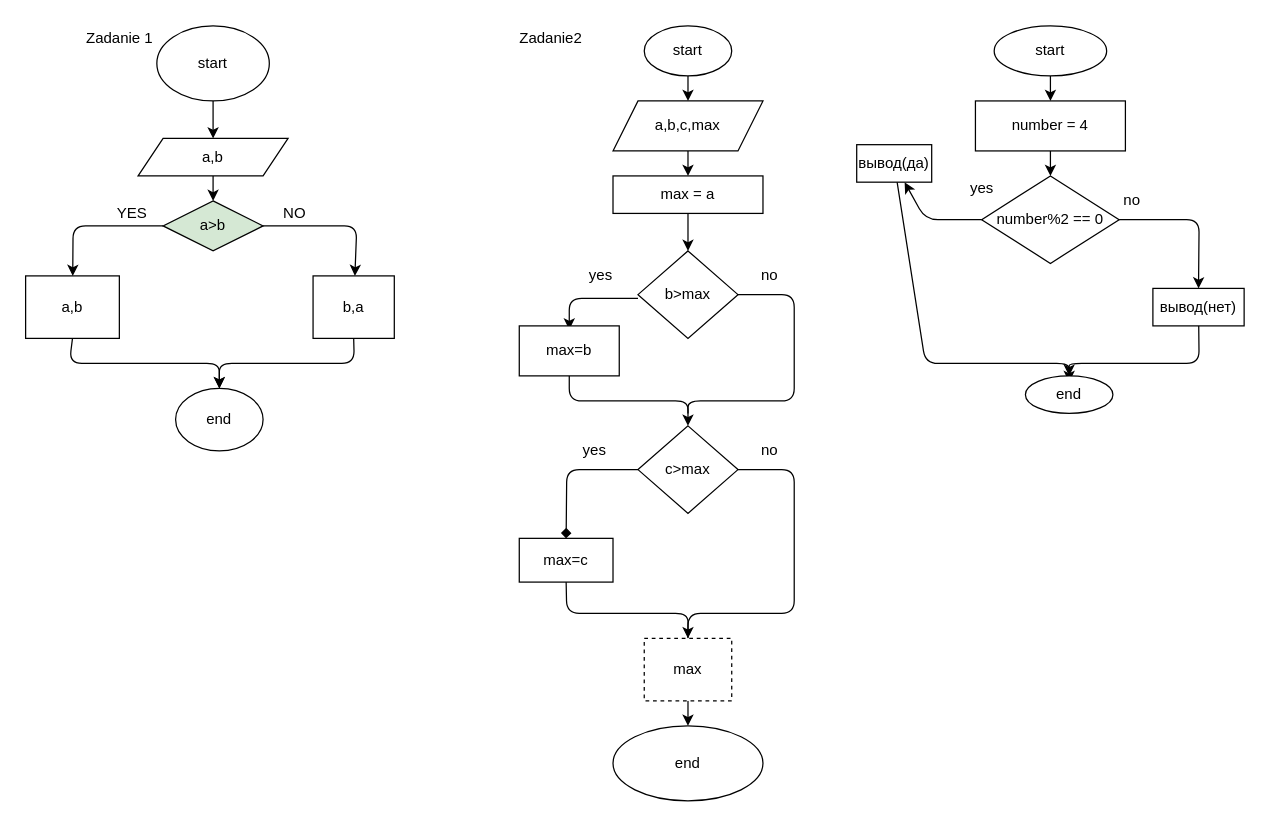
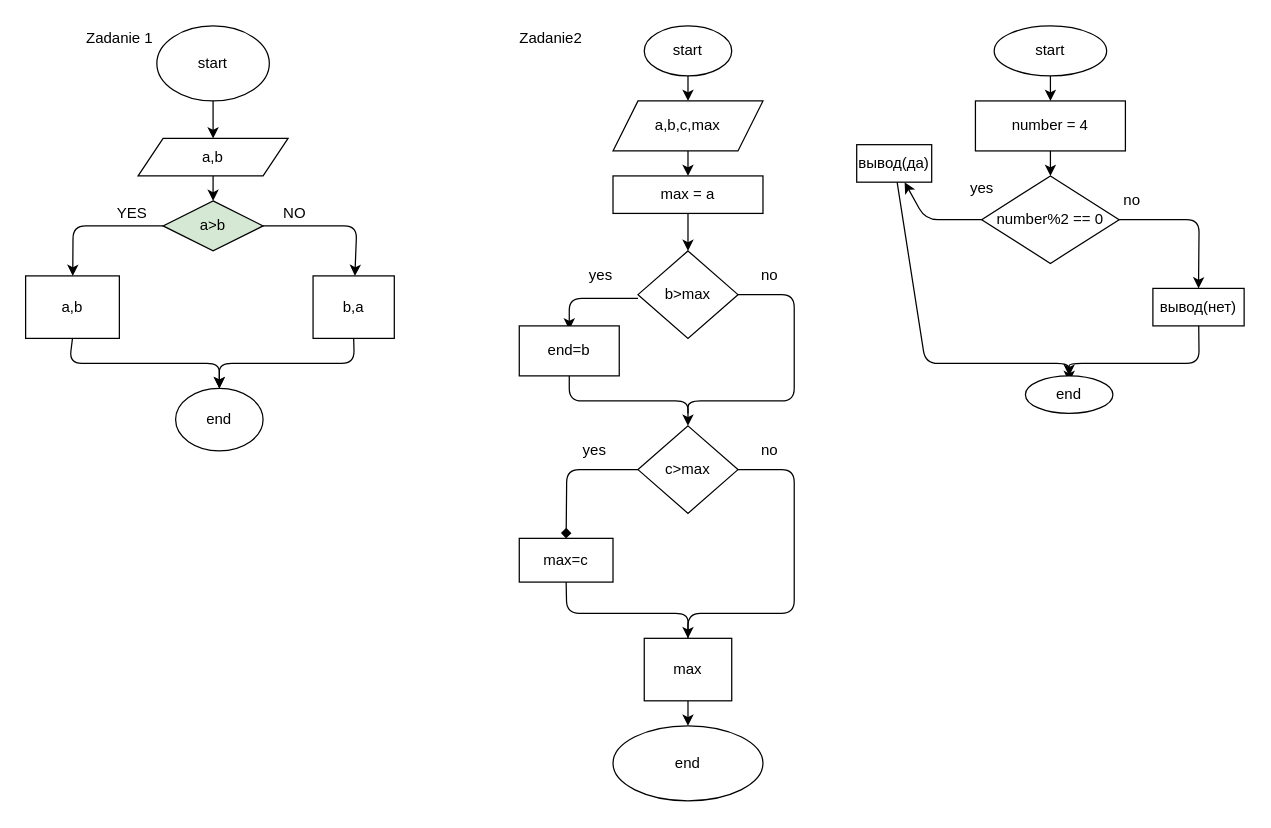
(569, 351) -> (569, 351)
(688, 669) -> (688, 669)
